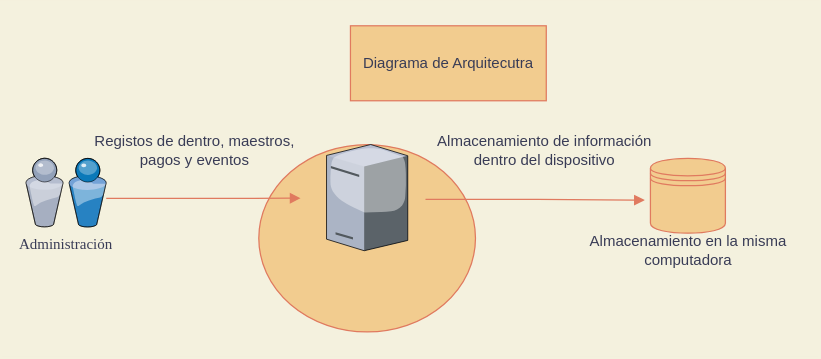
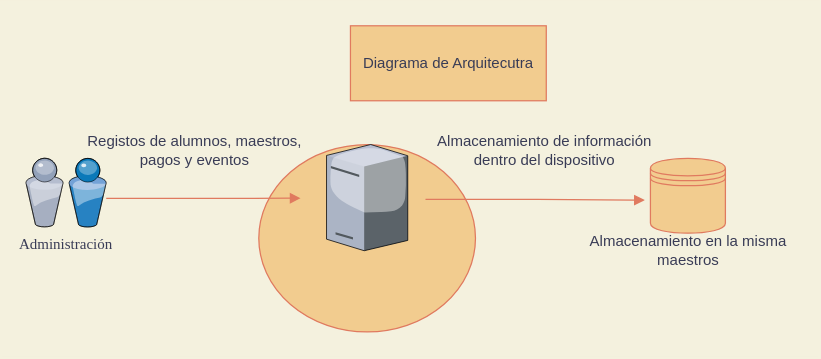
(195, 151) -> (195, 151)
(689, 251) -> (689, 251)
